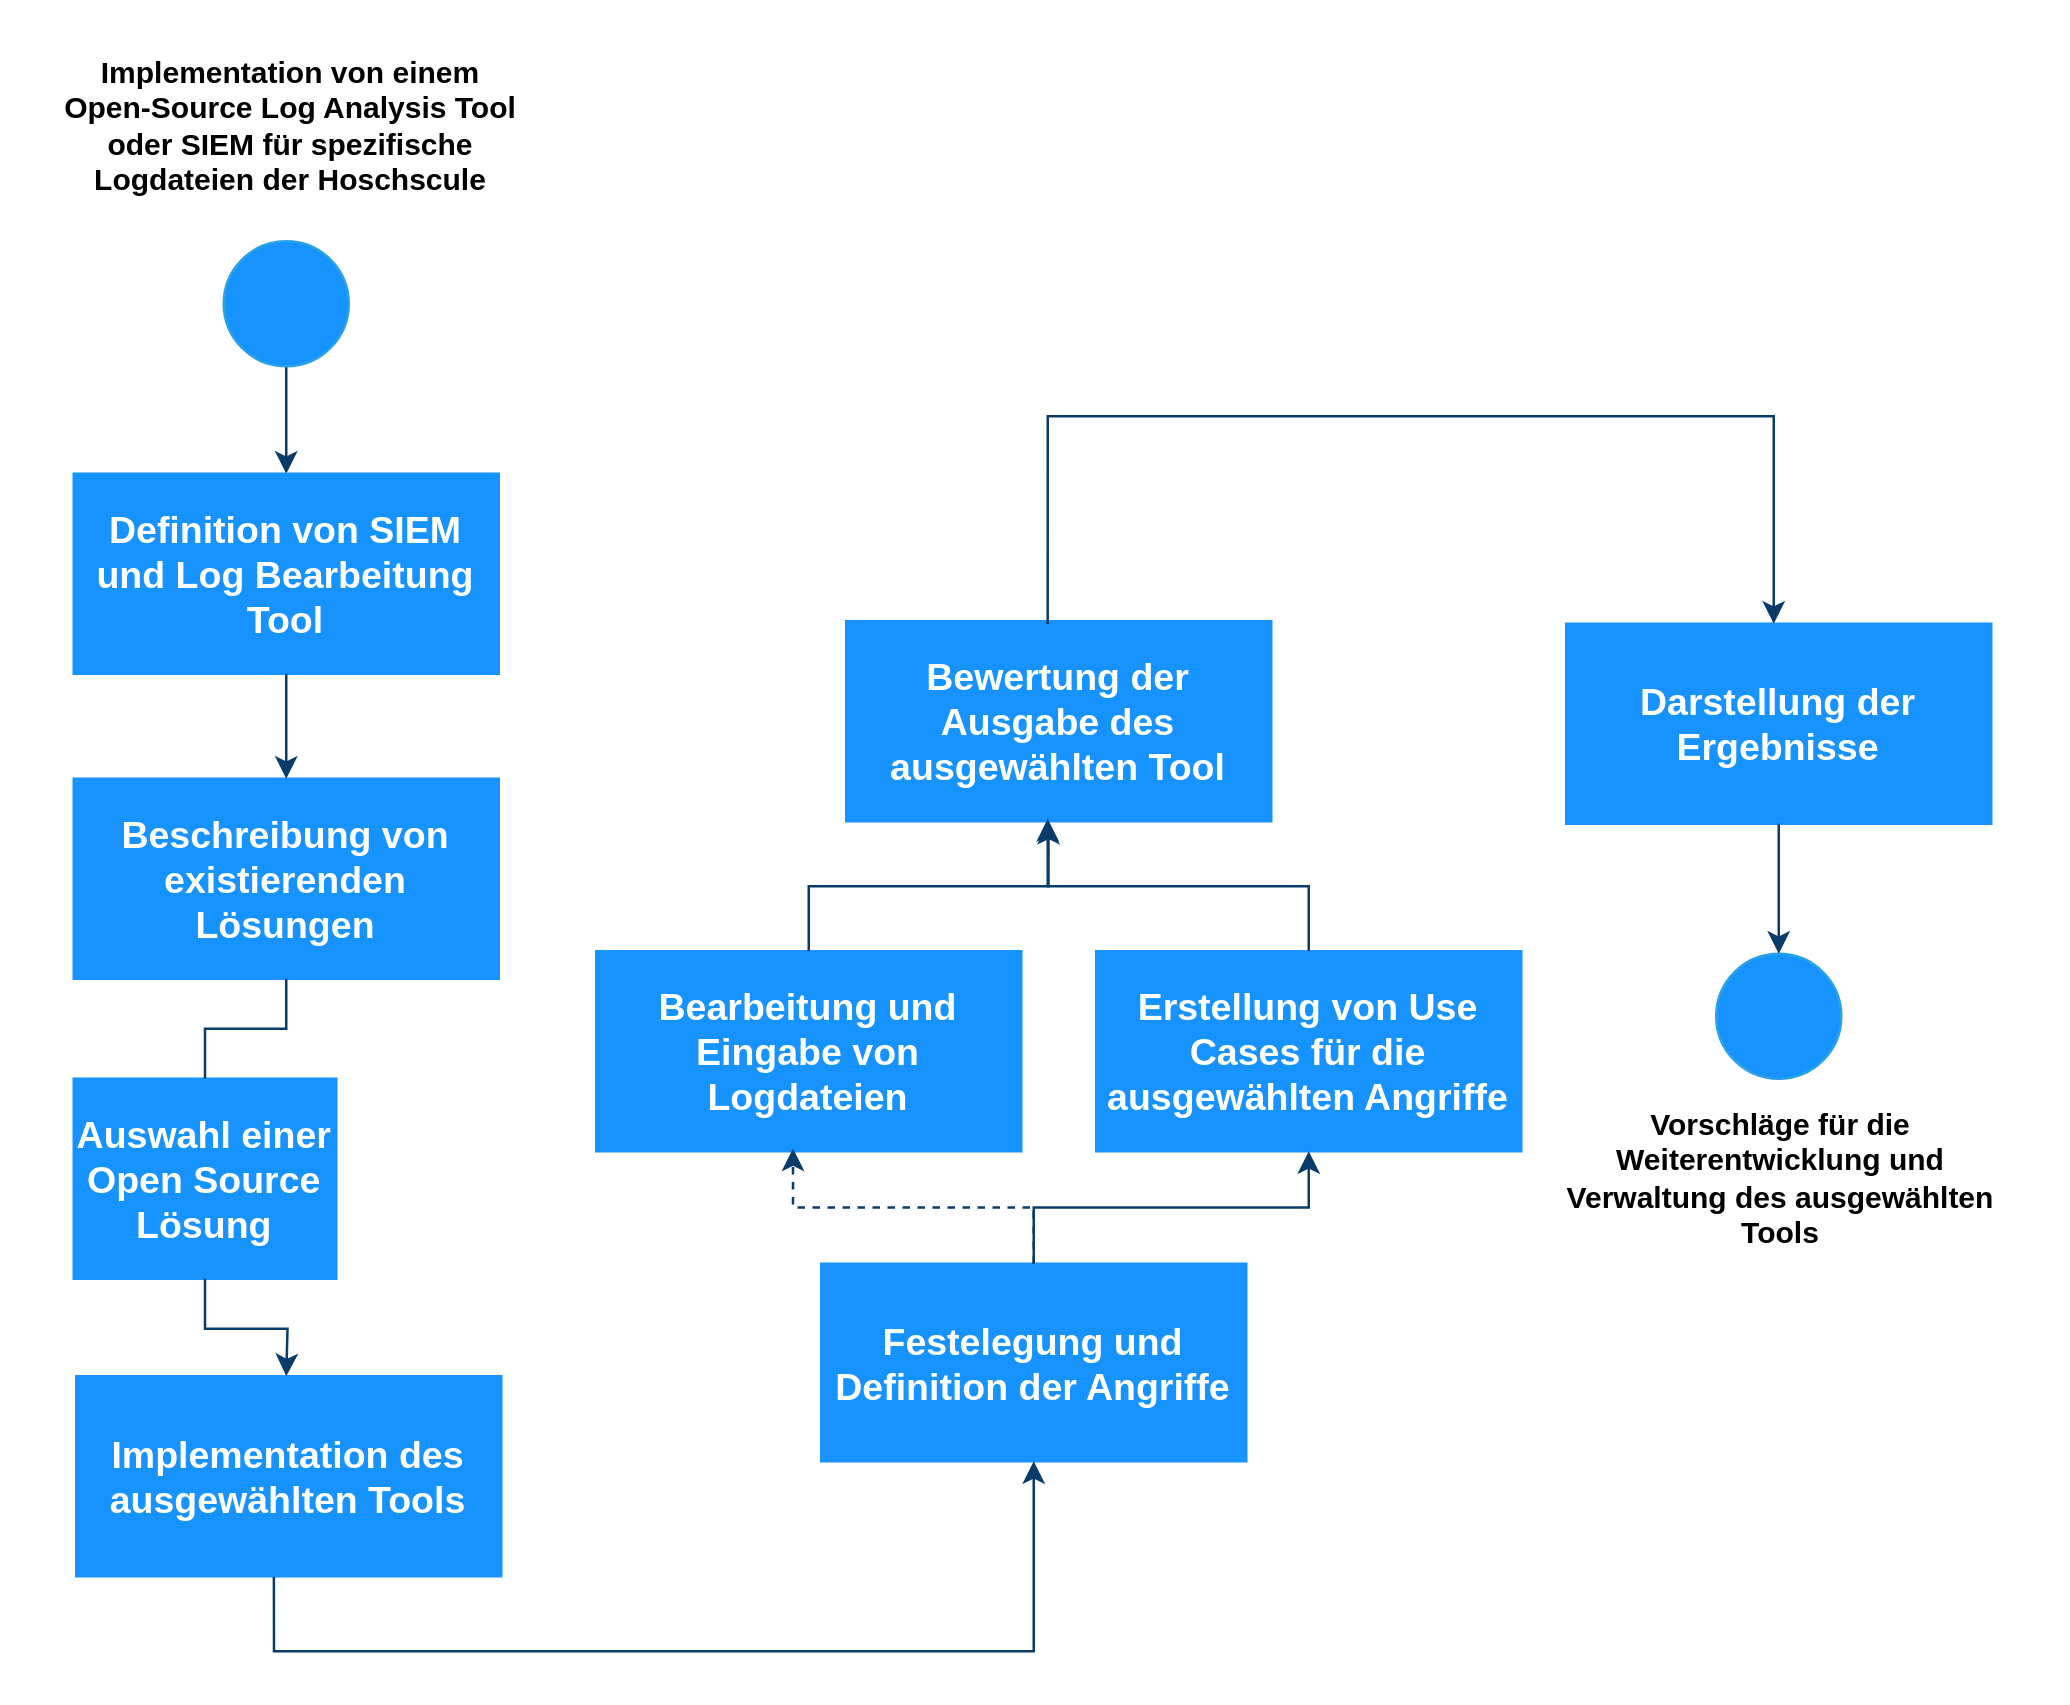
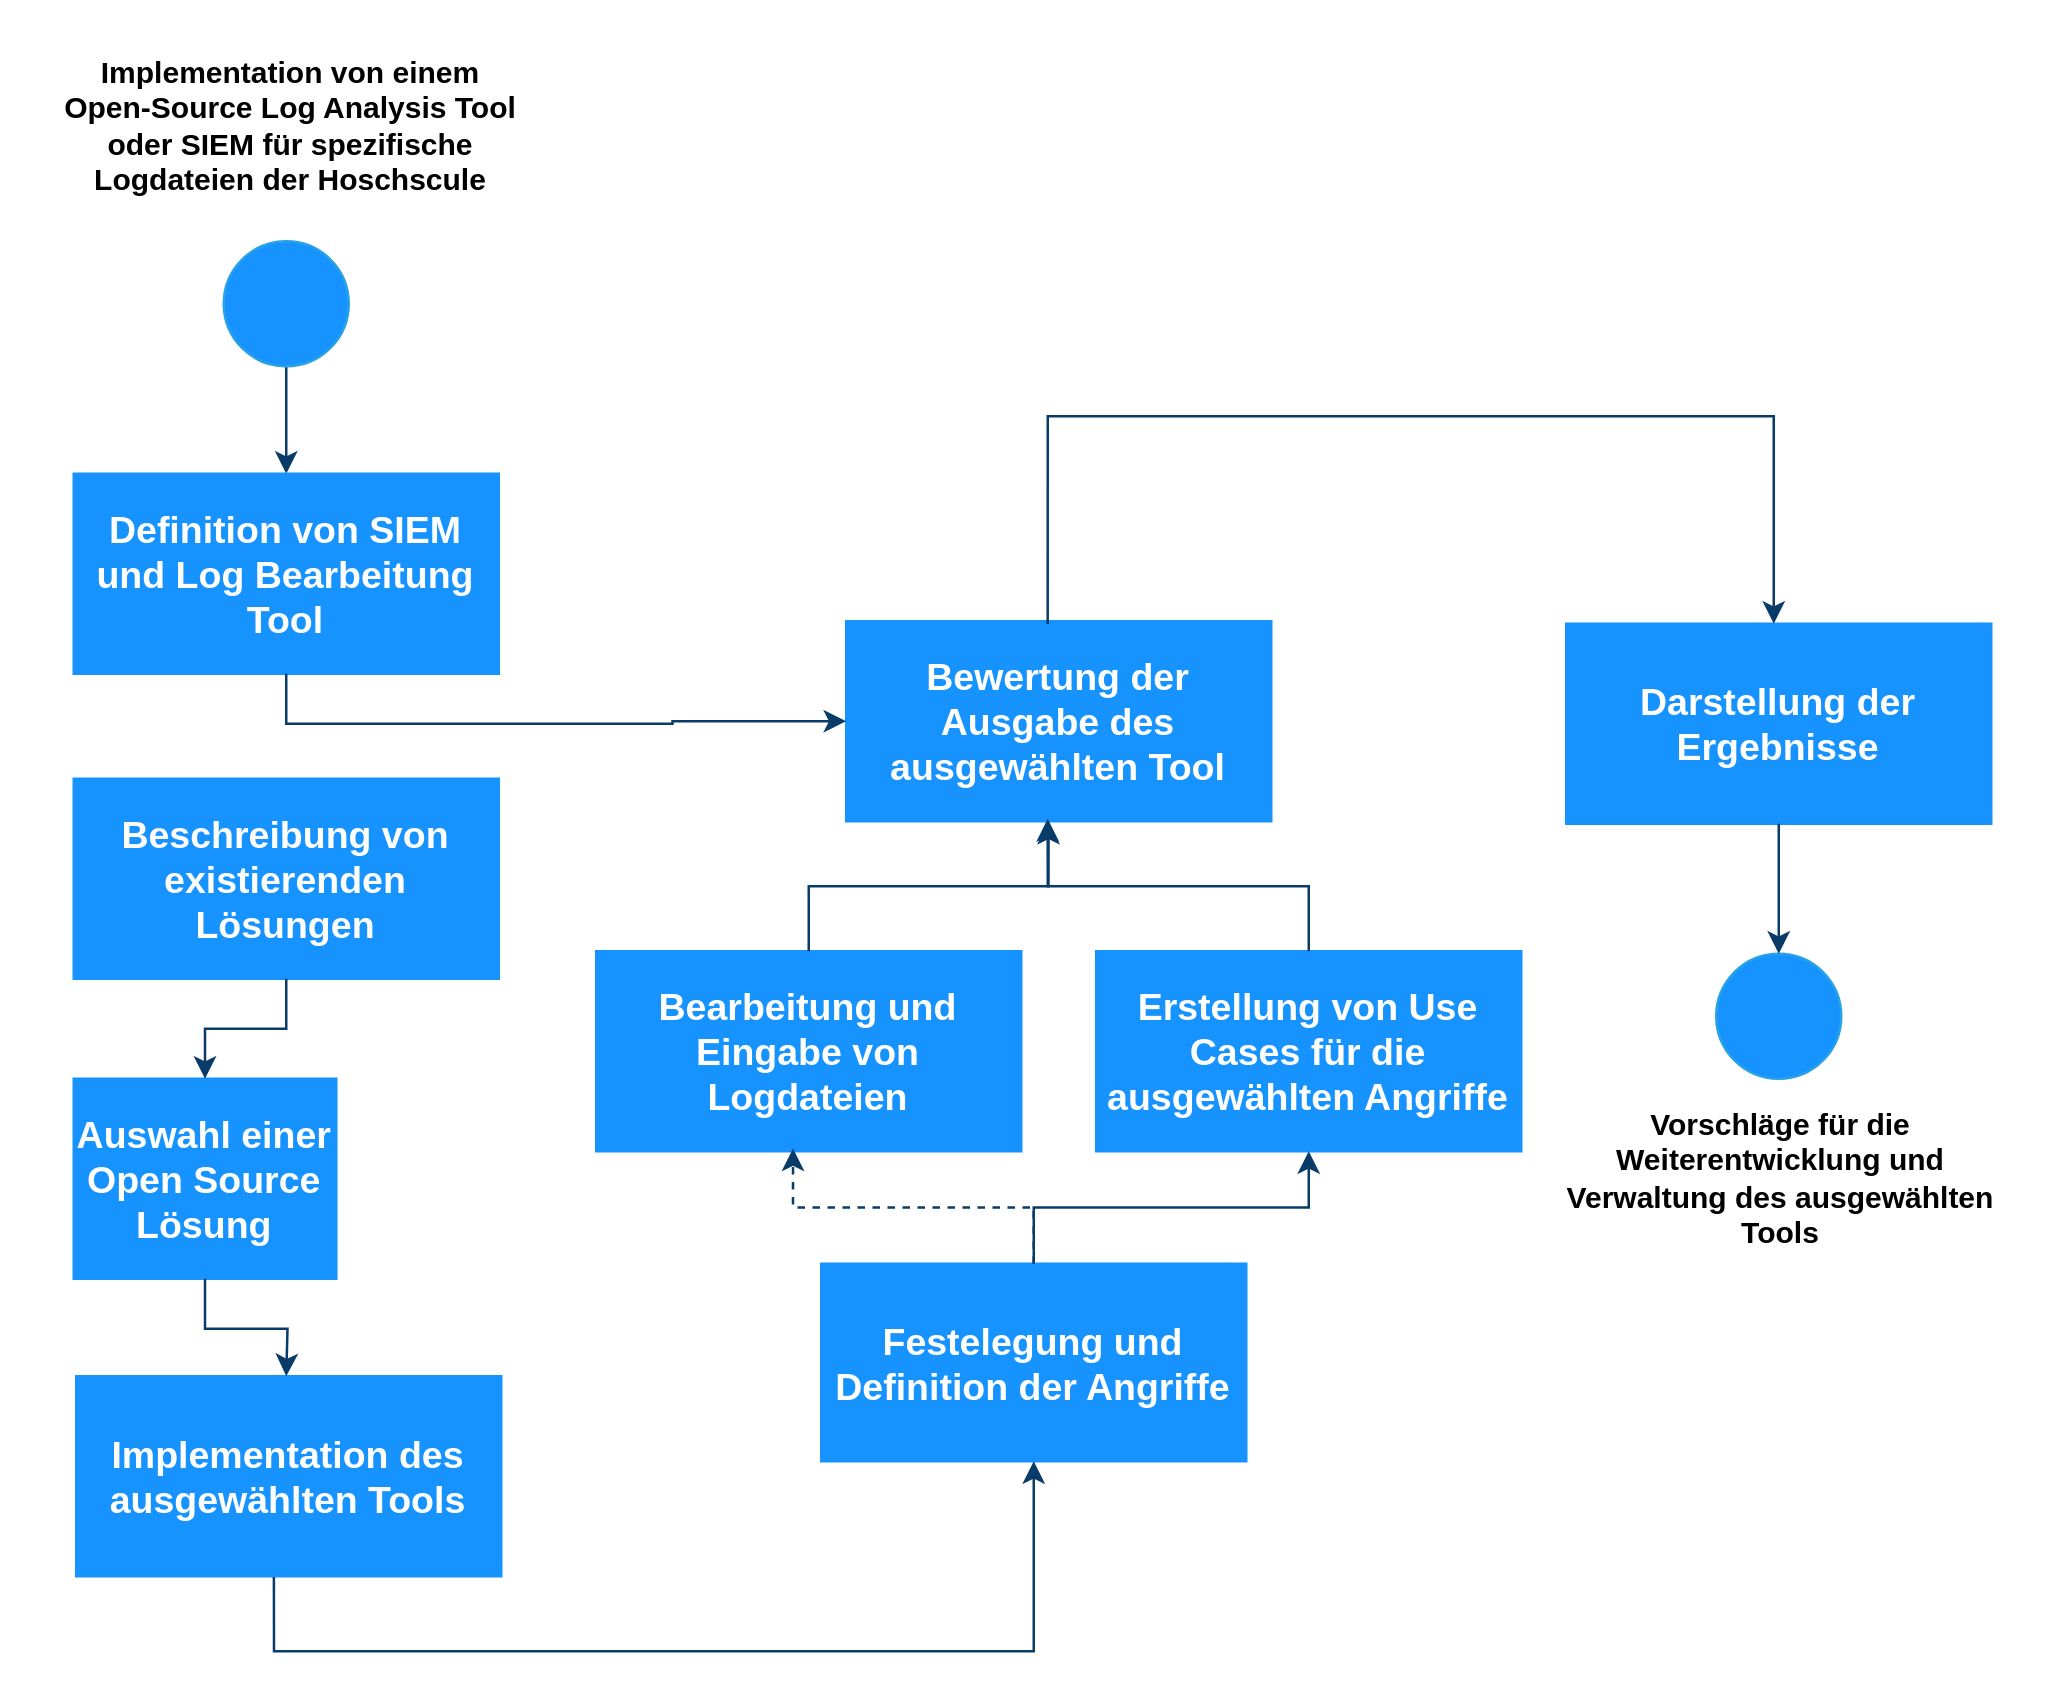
(286, 741) -> (556, 724)
(205, 1067) -> (205, 1060)
